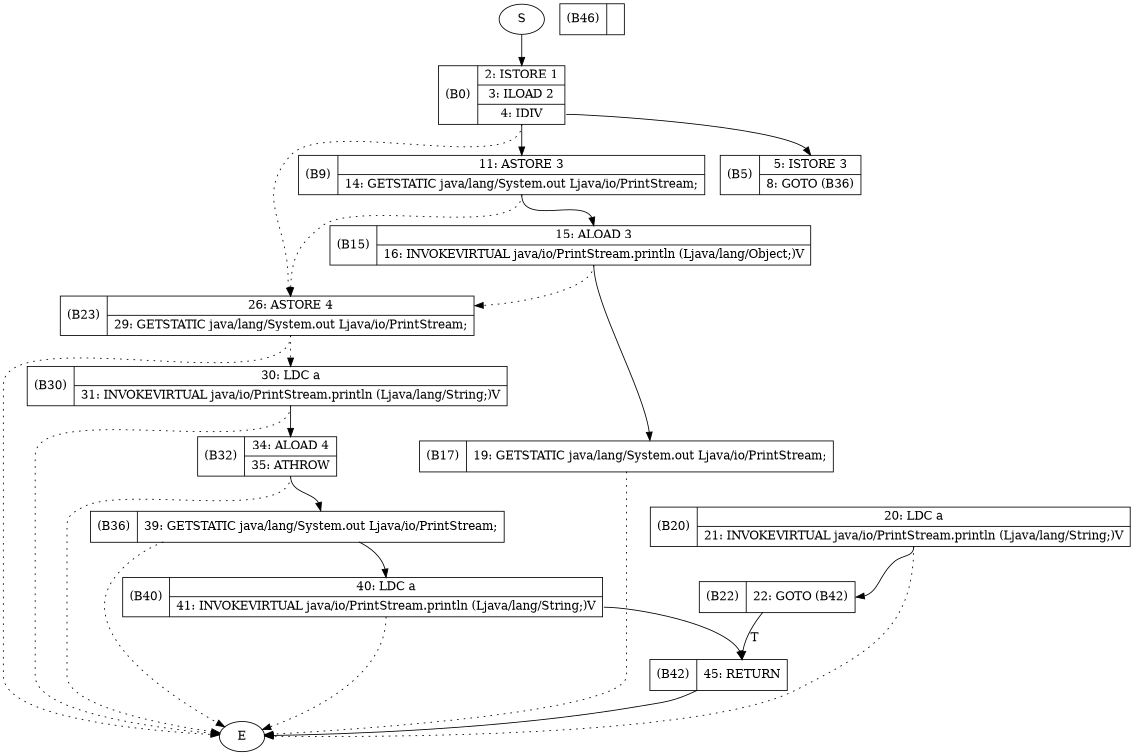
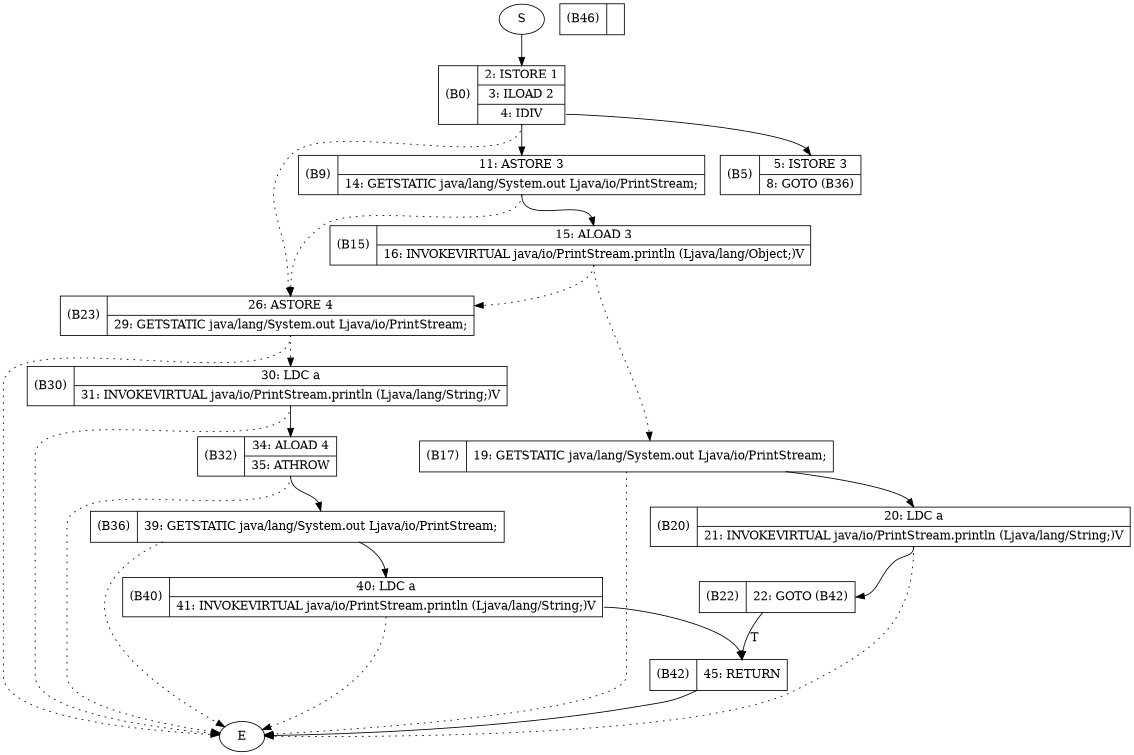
(620, 349) -> (620, 349)
none -> (848, 481)
